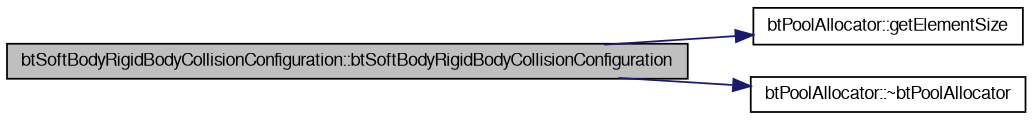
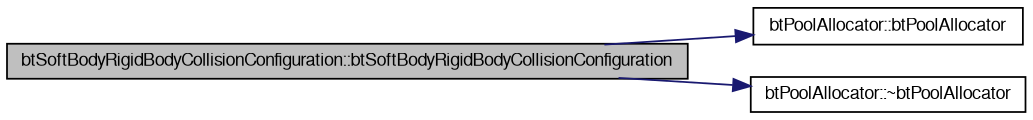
(888, 26) -> (888, 26)
